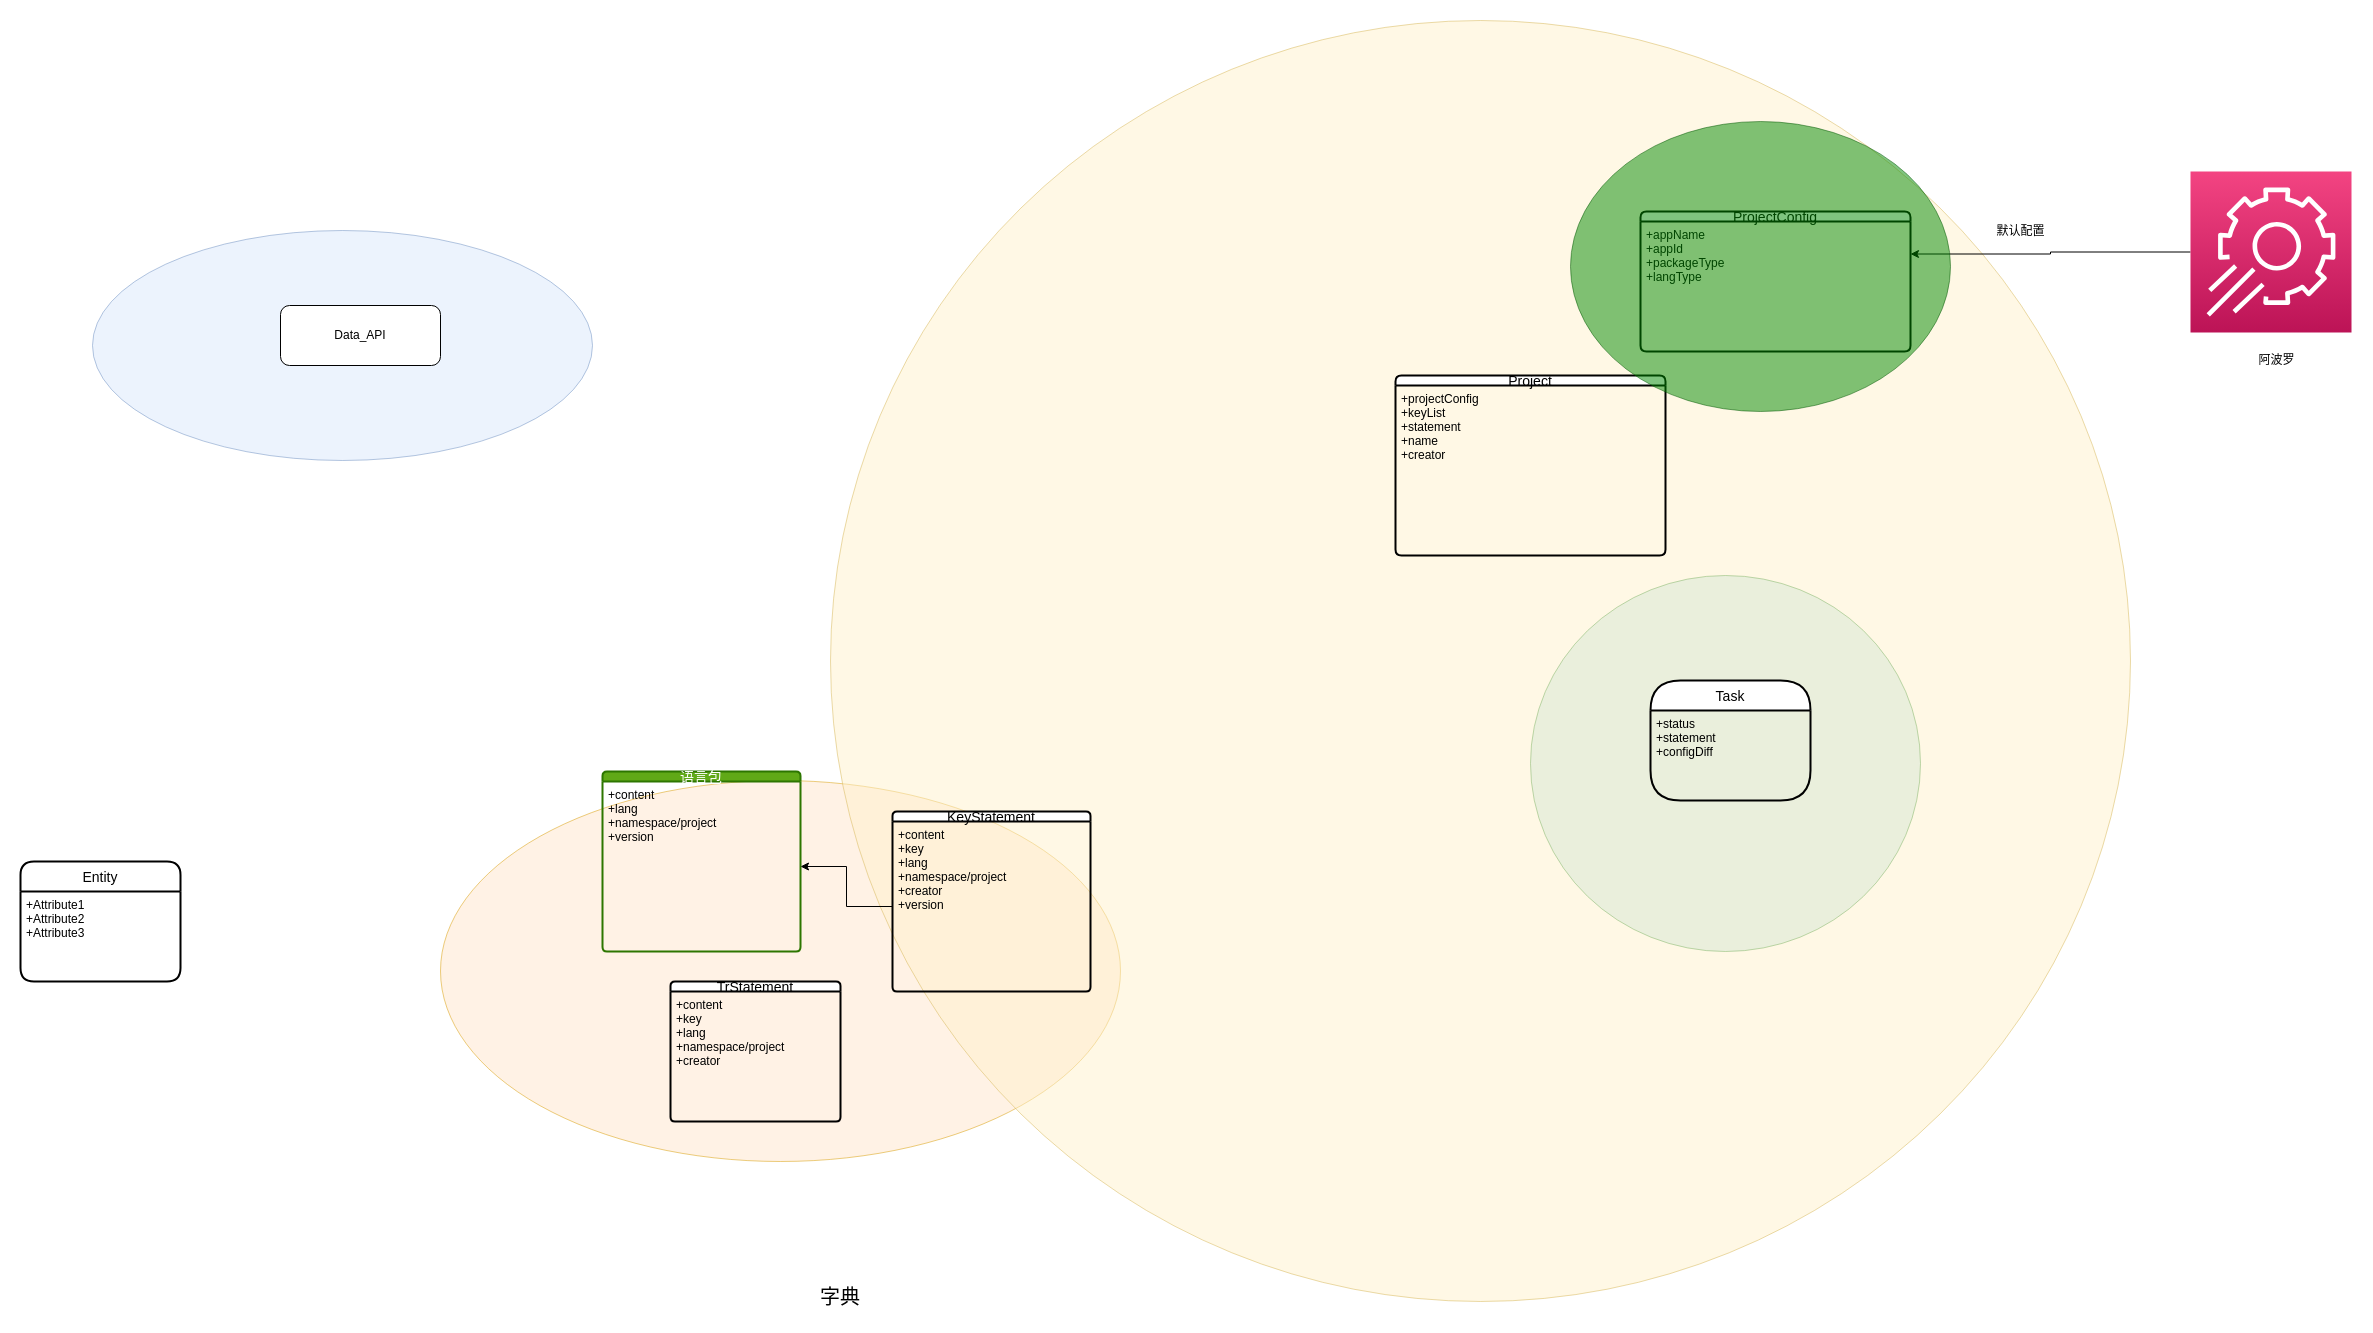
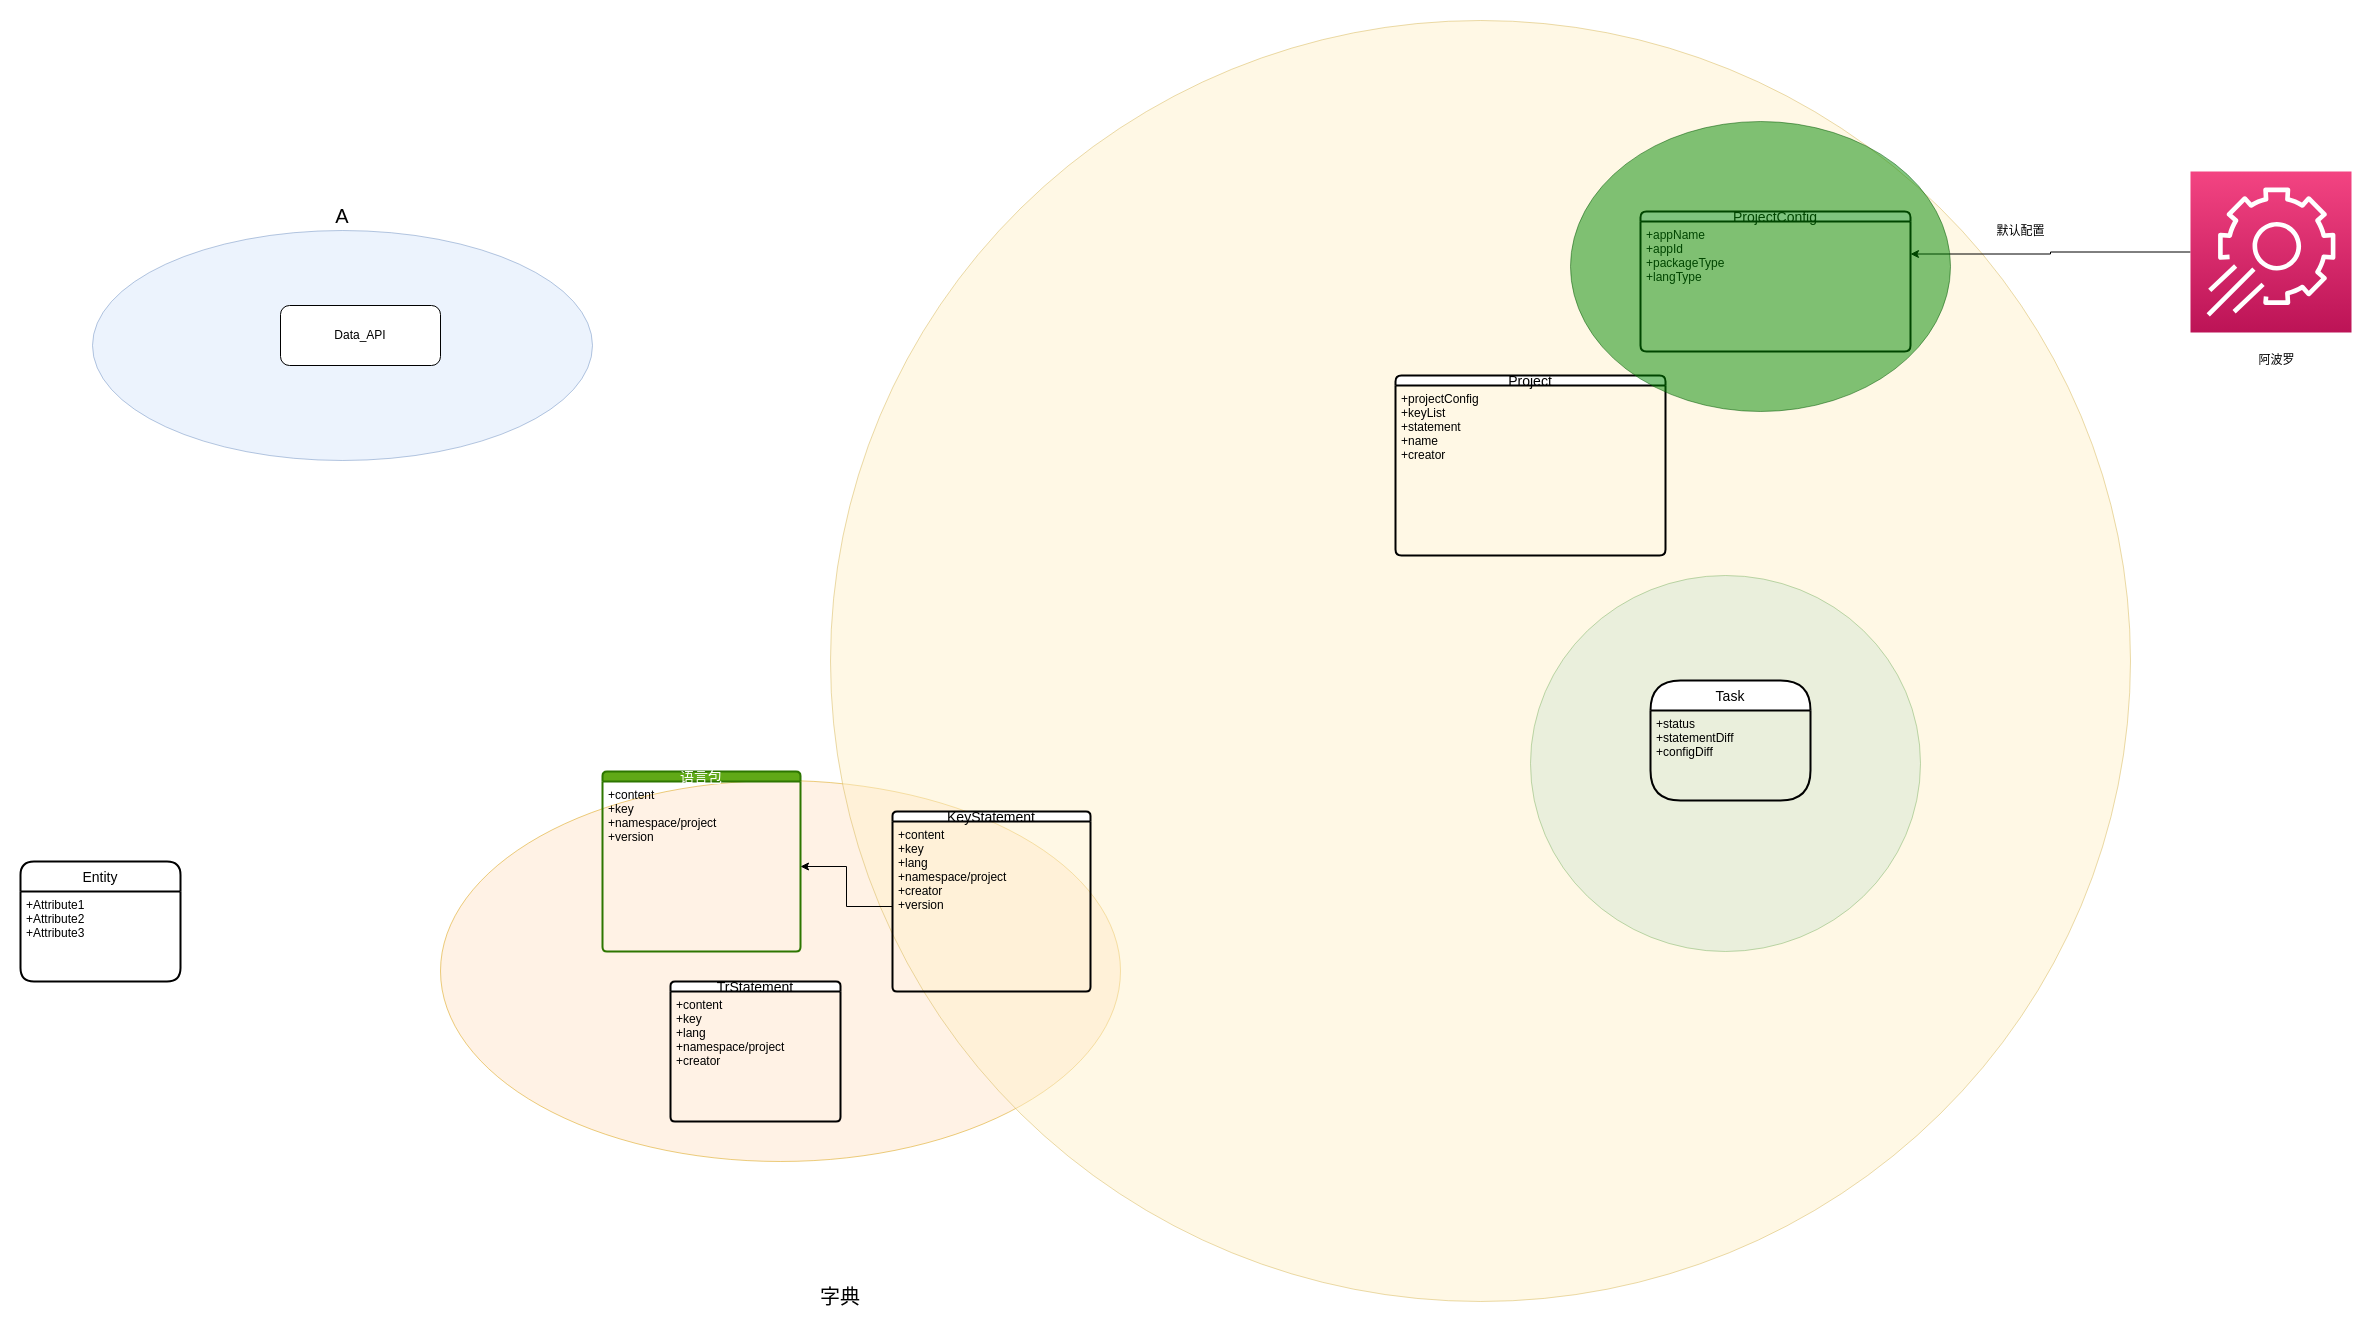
none -> (343, 216)
(1680, 724) -> (1680, 724)
(635, 795) -> (635, 795)
